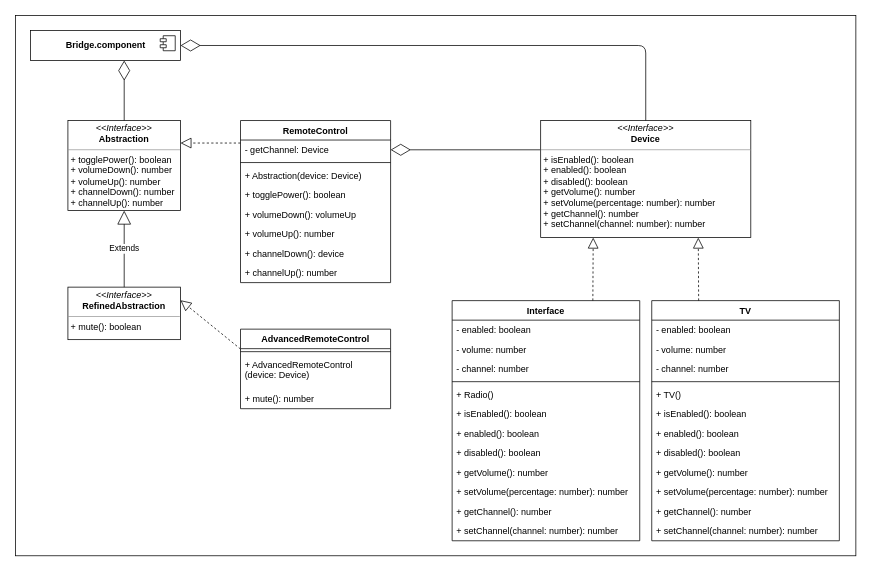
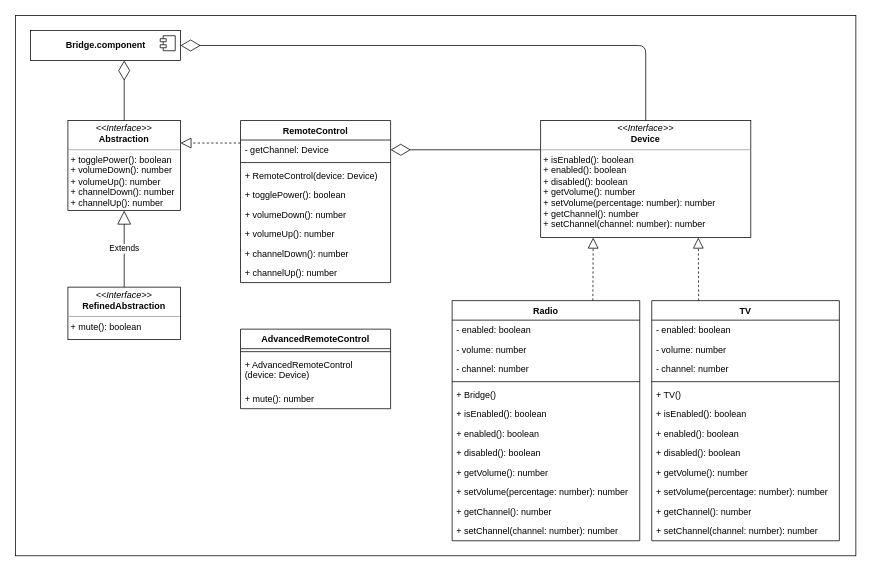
(311, 176) -> (316, 176)
(299, 215) -> (295, 215)
(297, 254) -> (298, 254)
(545, 311) -> (545, 311)
(214, 327) -> none
(476, 395) -> (479, 395)
